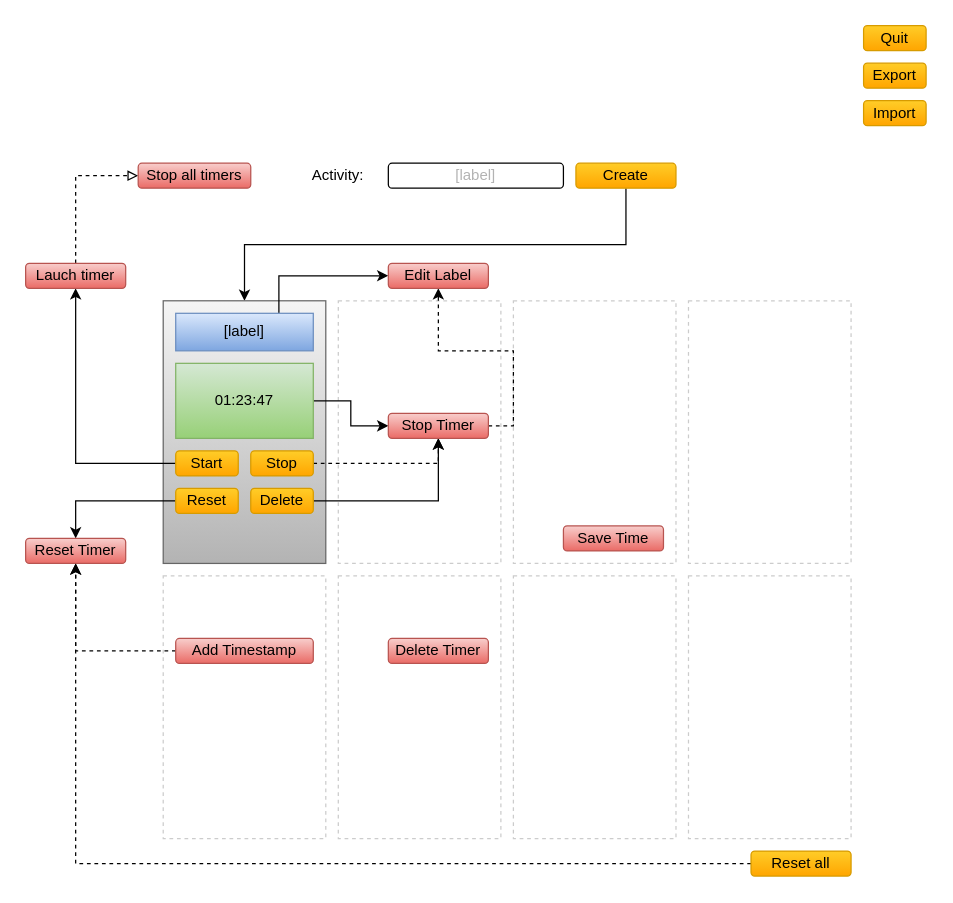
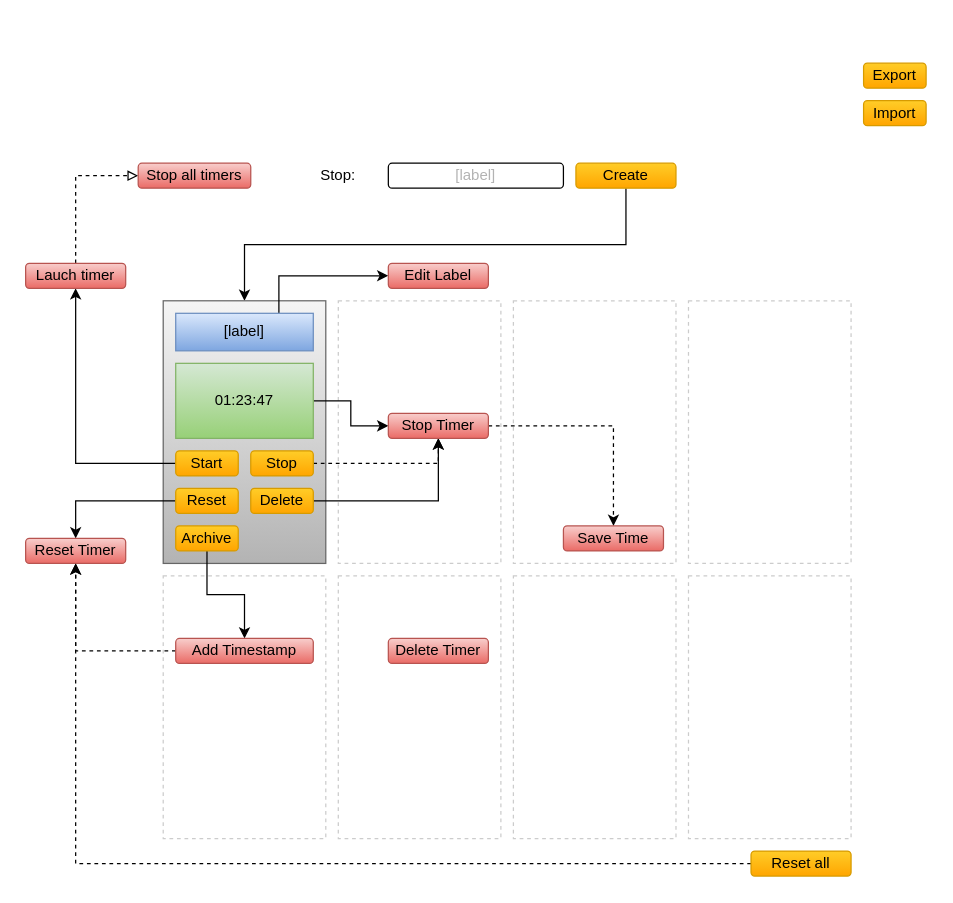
(894, 38) -> none
(338, 176) -> (338, 176)
(487, 351) -> (608, 426)
none -> (207, 538)
none -> (227, 594)
